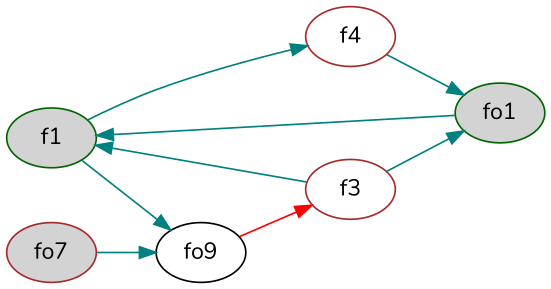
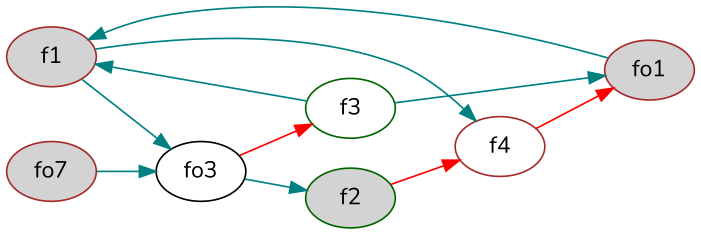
(418, 71) -> (567, 112)
(500, 113) -> (649, 70)
(51, 138) -> (51, 57)
(350, 189) -> (350, 108)
none -> (350, 198)
(201, 252) -> (201, 171)
